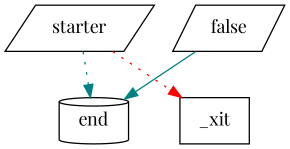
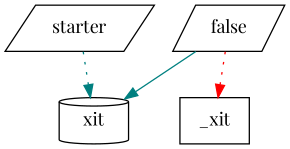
(142, 71) -> (223, 68)
(94, 121) -> (94, 121)
